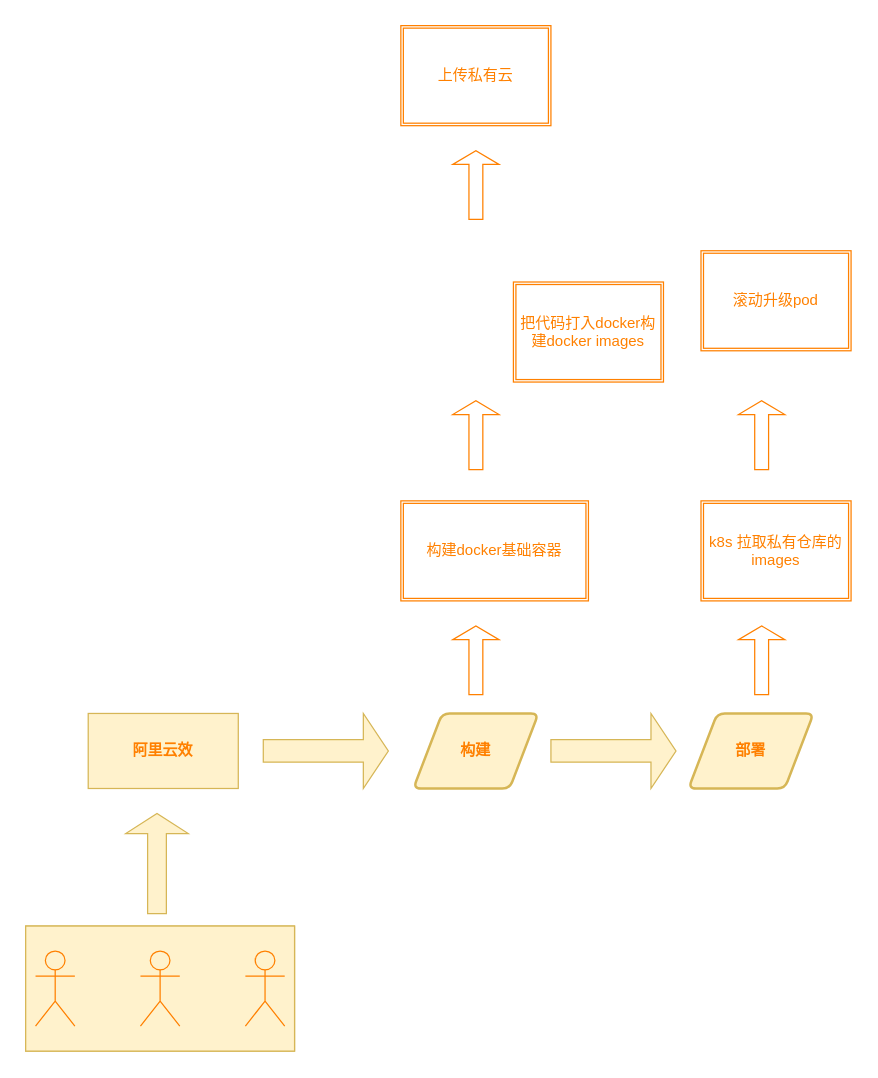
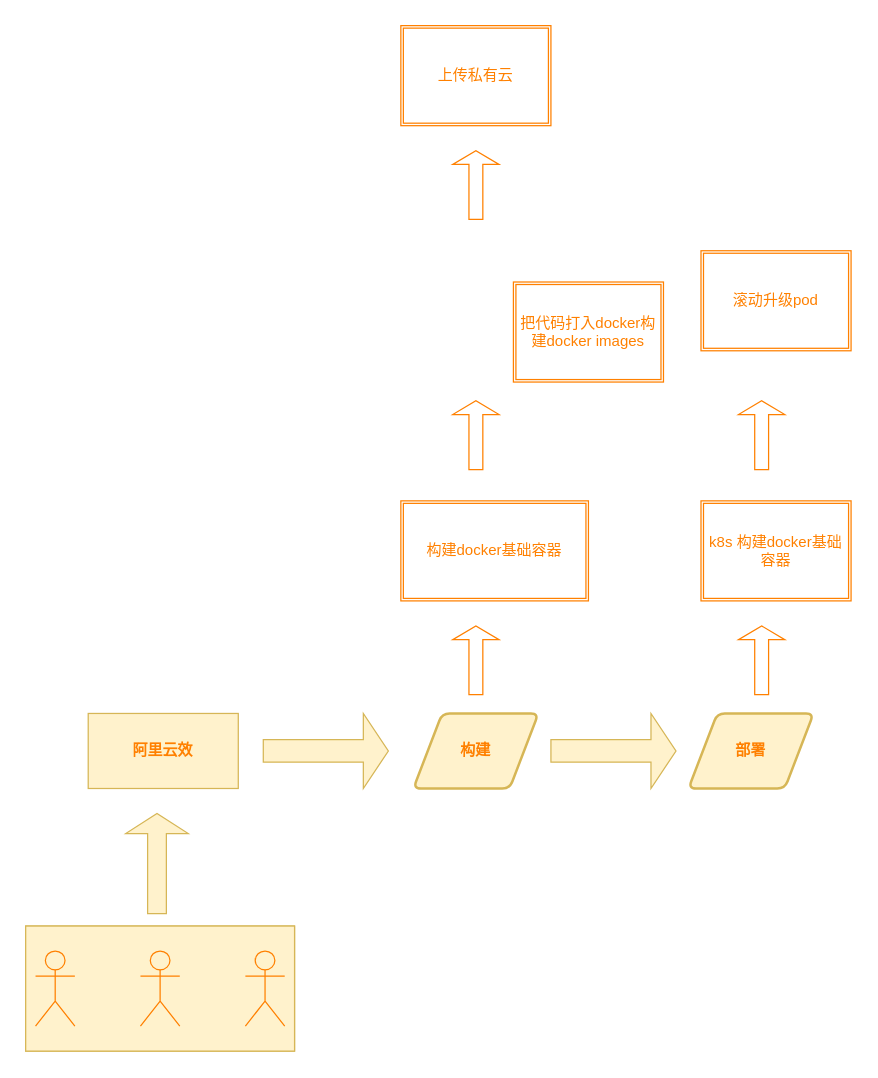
(776, 551) -> (776, 551)
